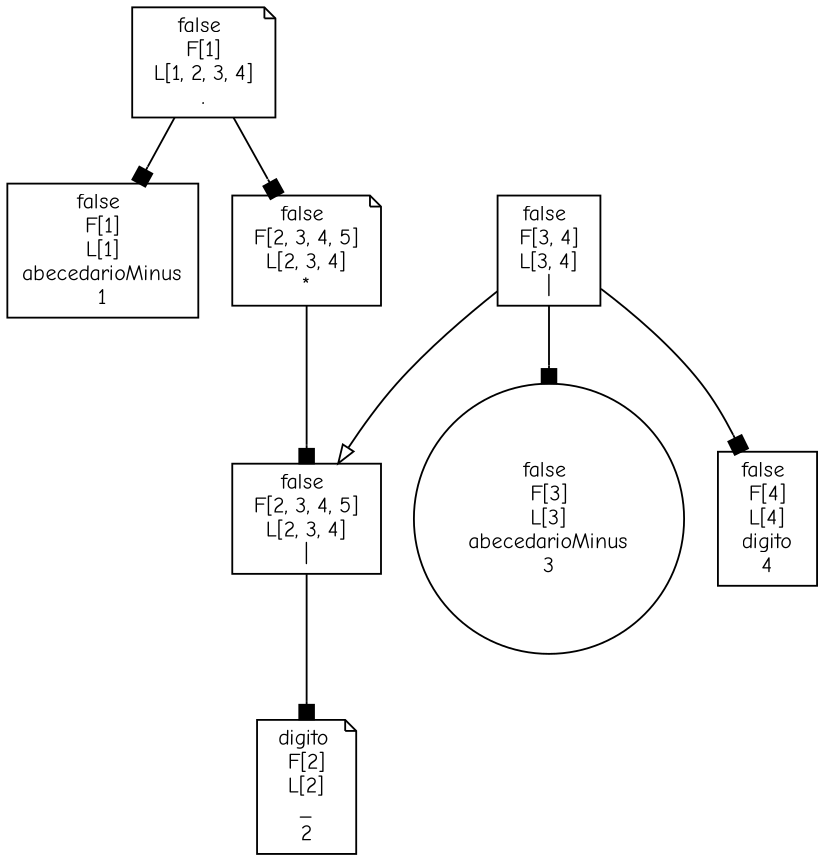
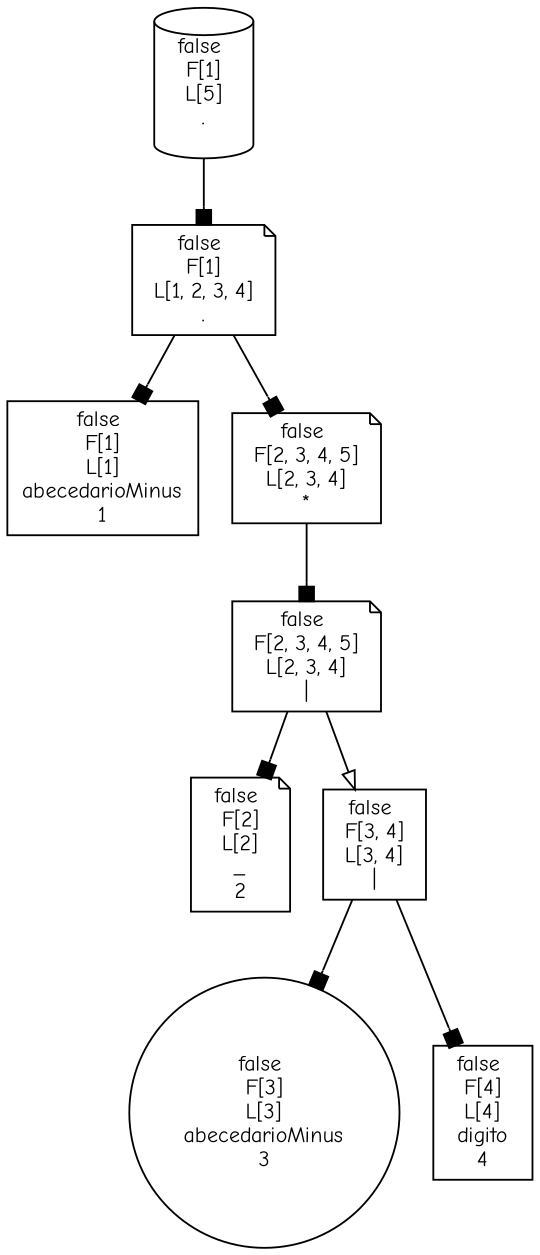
none -> (204, 83)
(416, 363) -> (337, 742)
(307, 519) -> (307, 656)
(307, 787) -> (241, 845)
